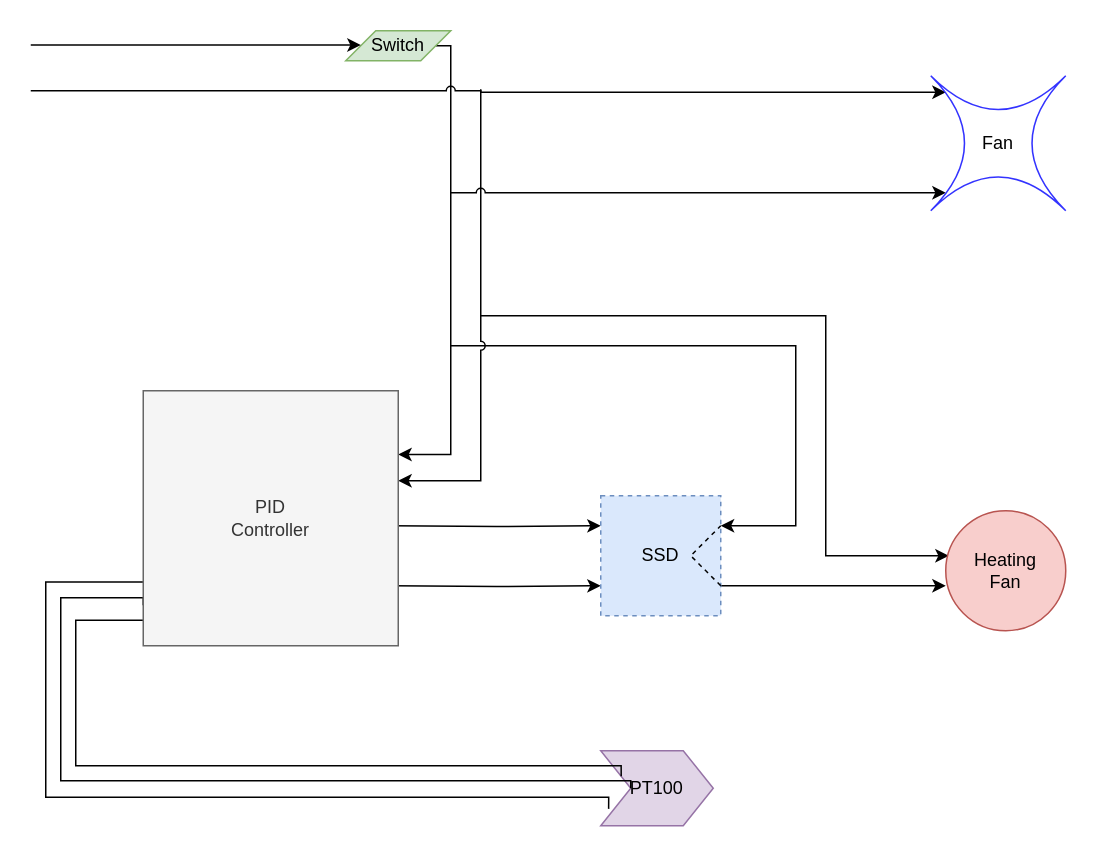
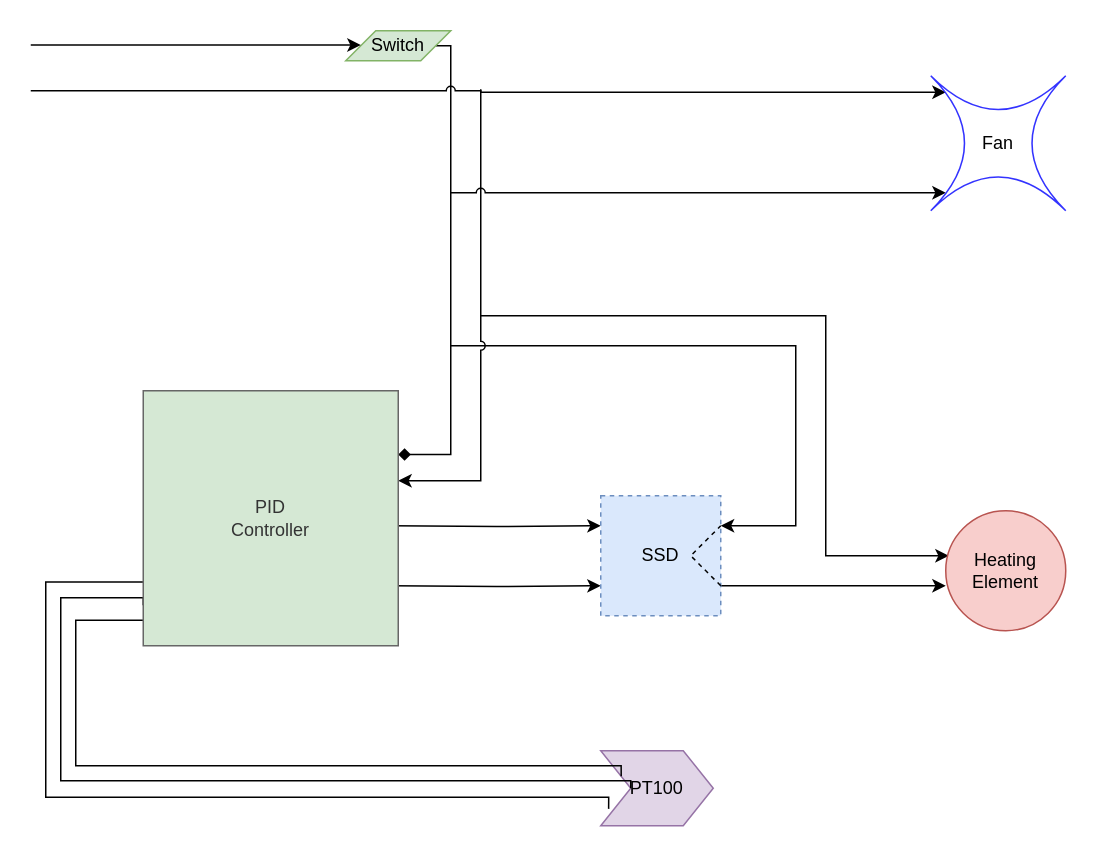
(410, 455) -> (411, 455)
(271, 518) -> (271, 518)
(1006, 571) -> (1006, 571)
